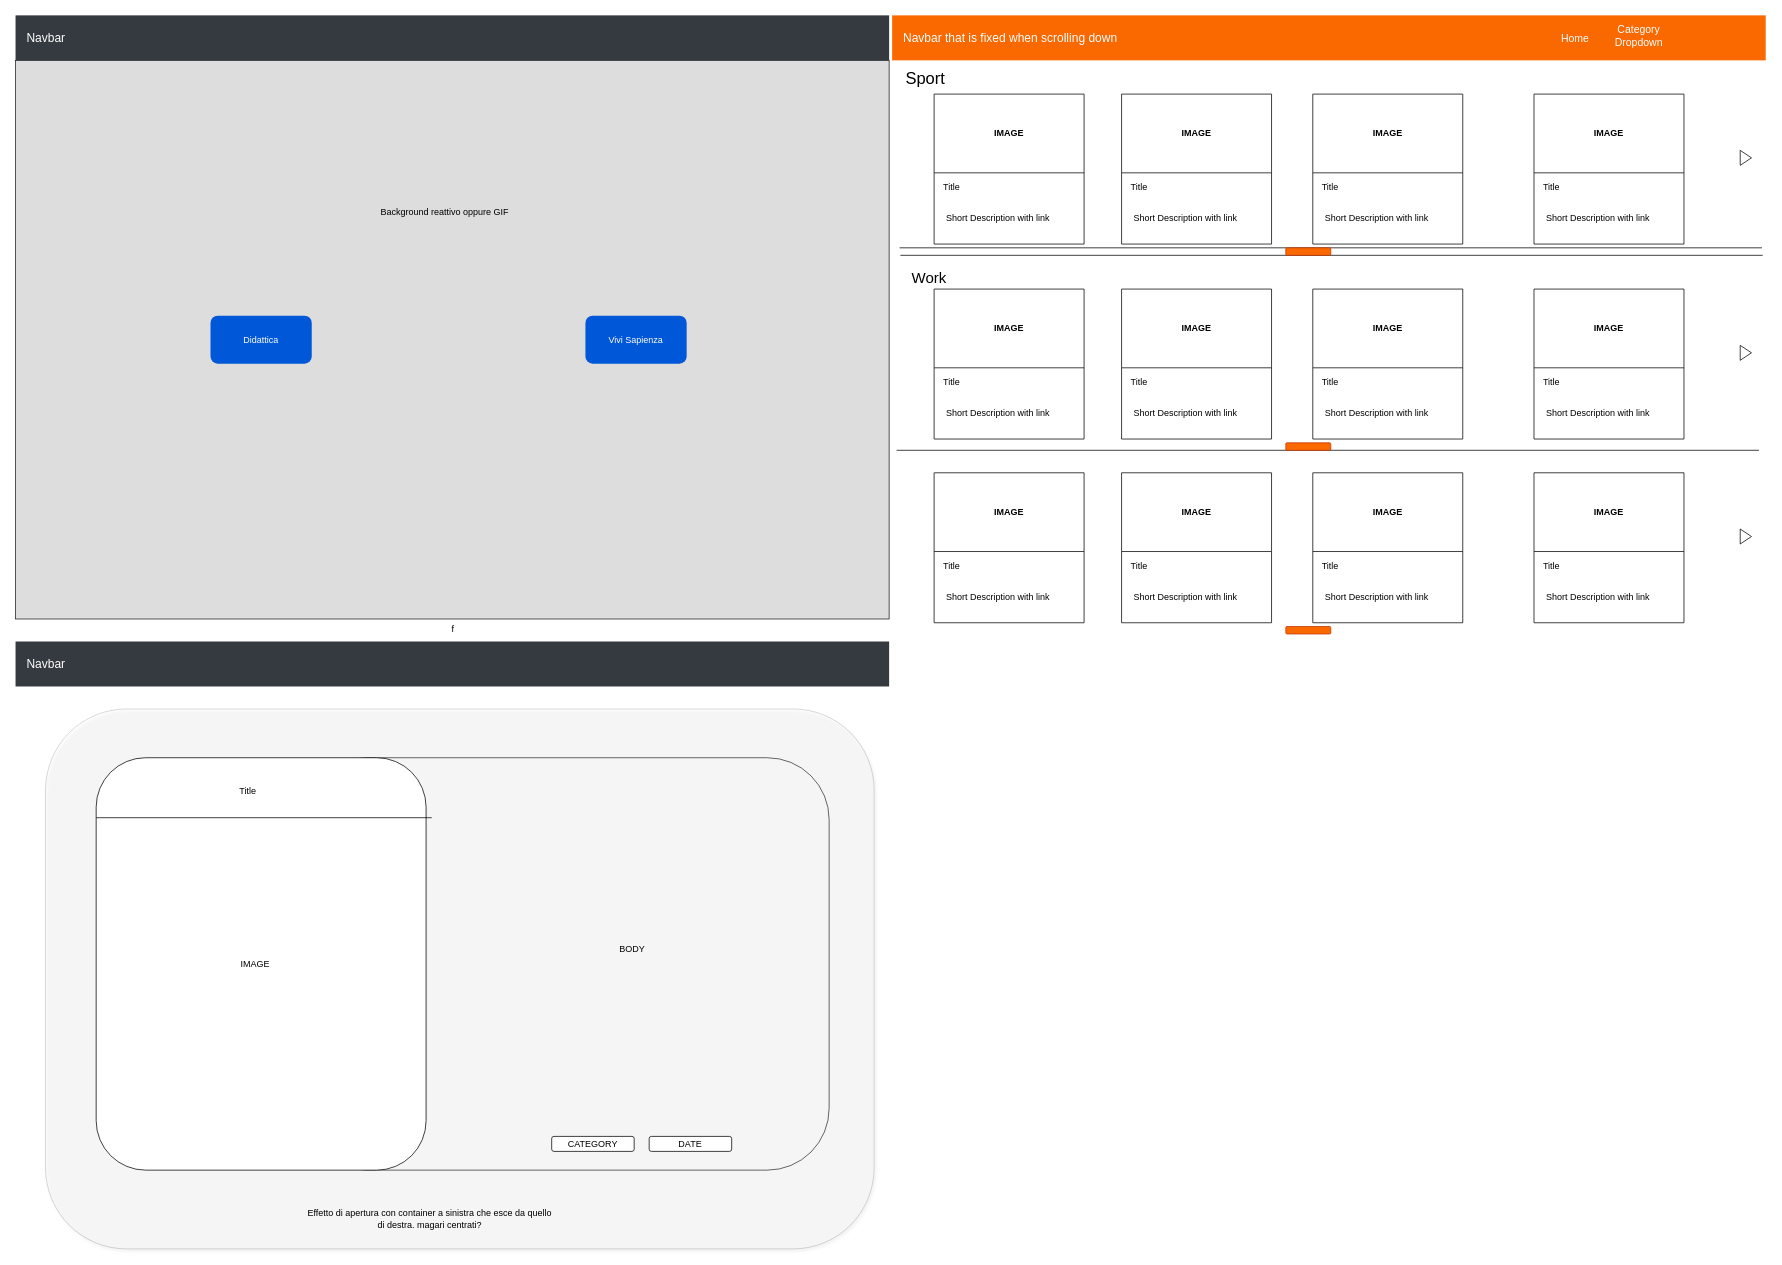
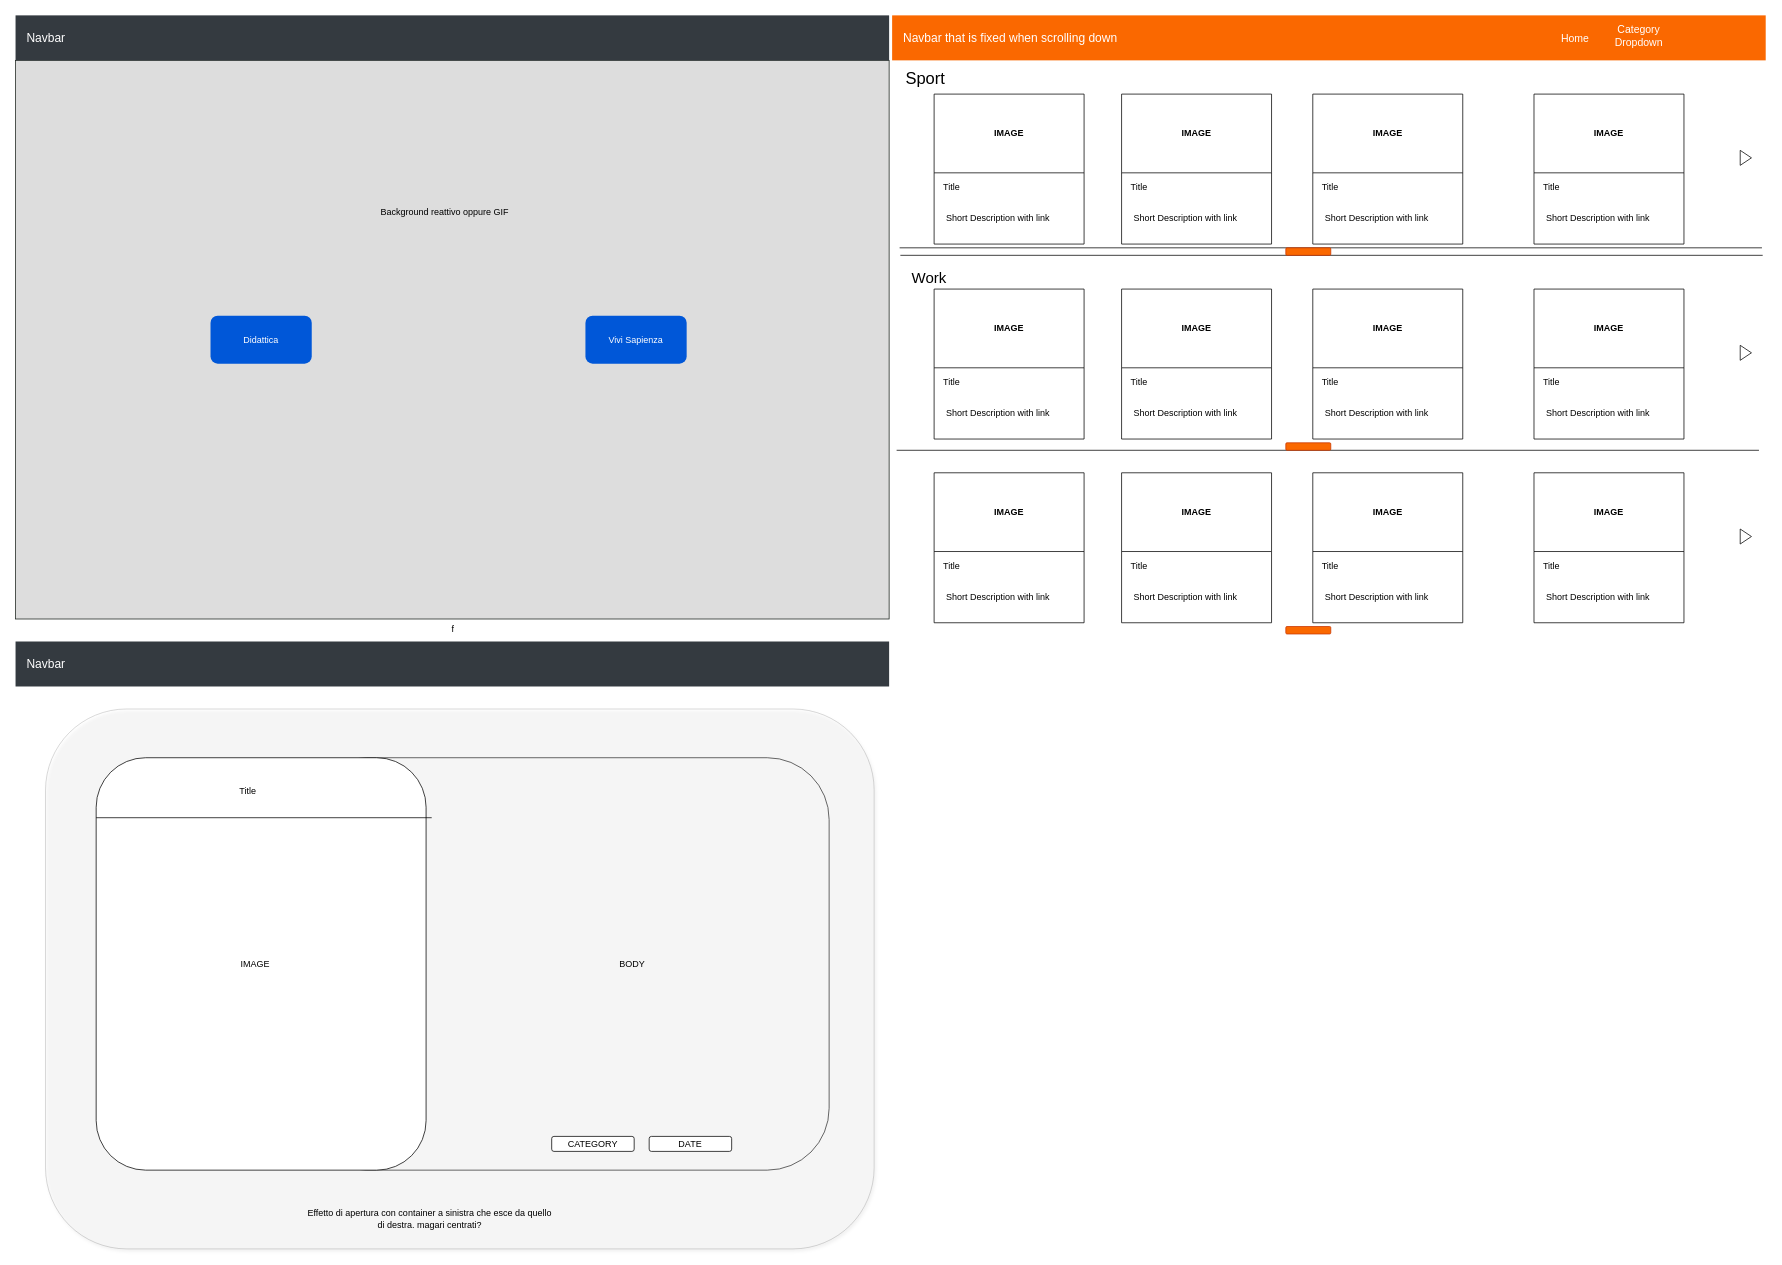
(632, 949) -> (632, 964)
